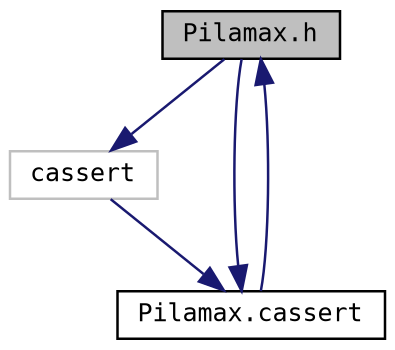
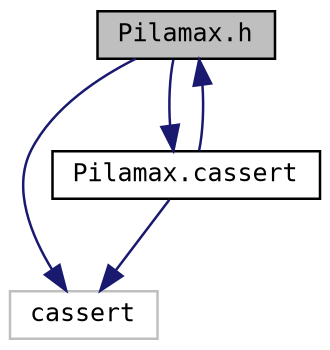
(157, 237) -> (143, 235)
